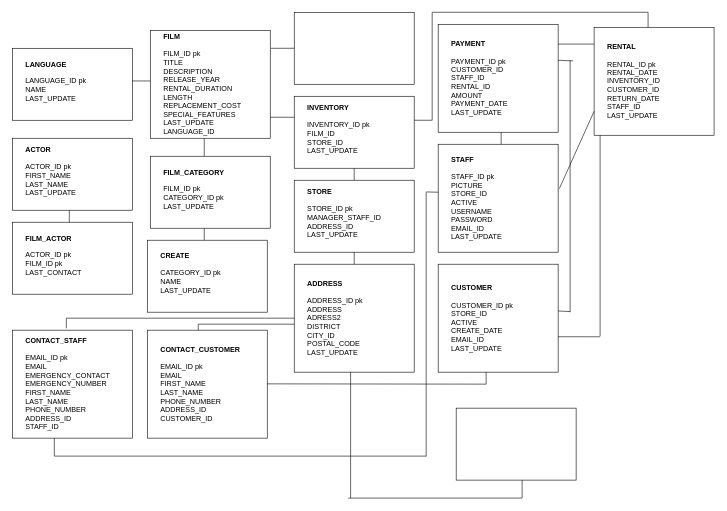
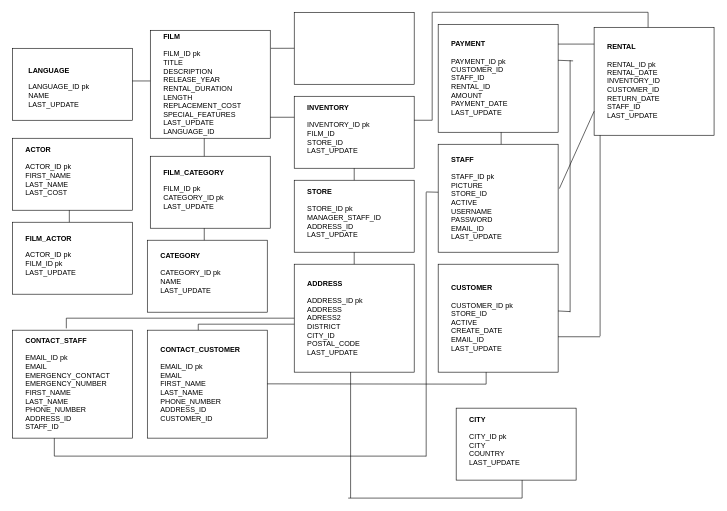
(69, 81) -> (72, 87)
(48, 171) -> (47, 171)
(50, 255) -> (48, 255)
(188, 273) -> (188, 273)
none -> (513, 441)
